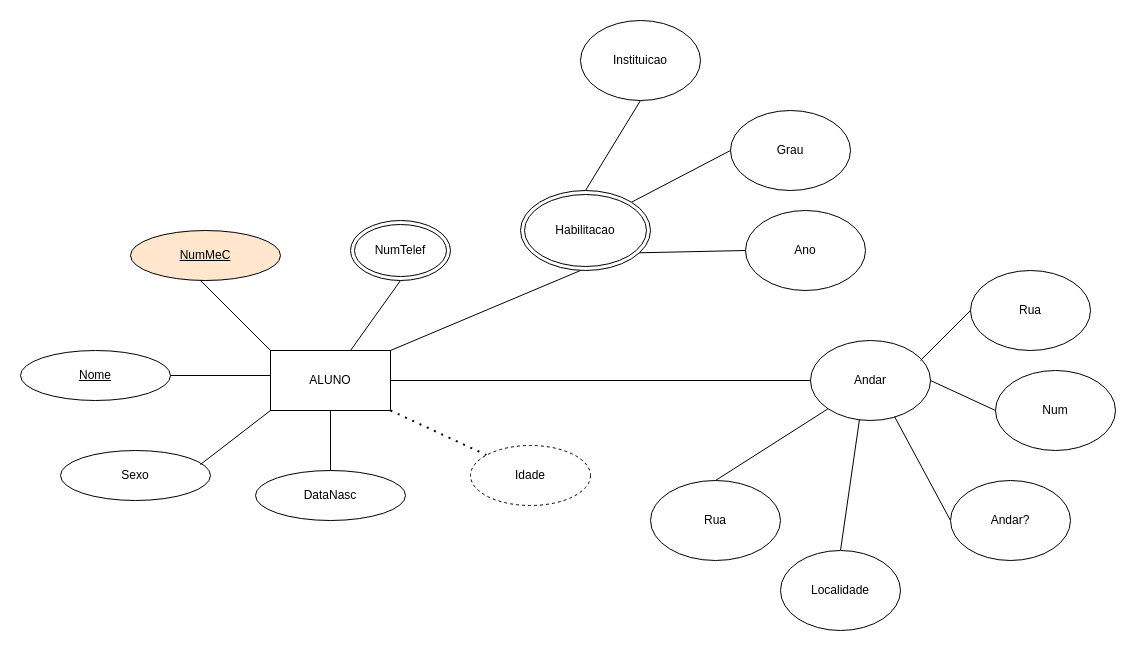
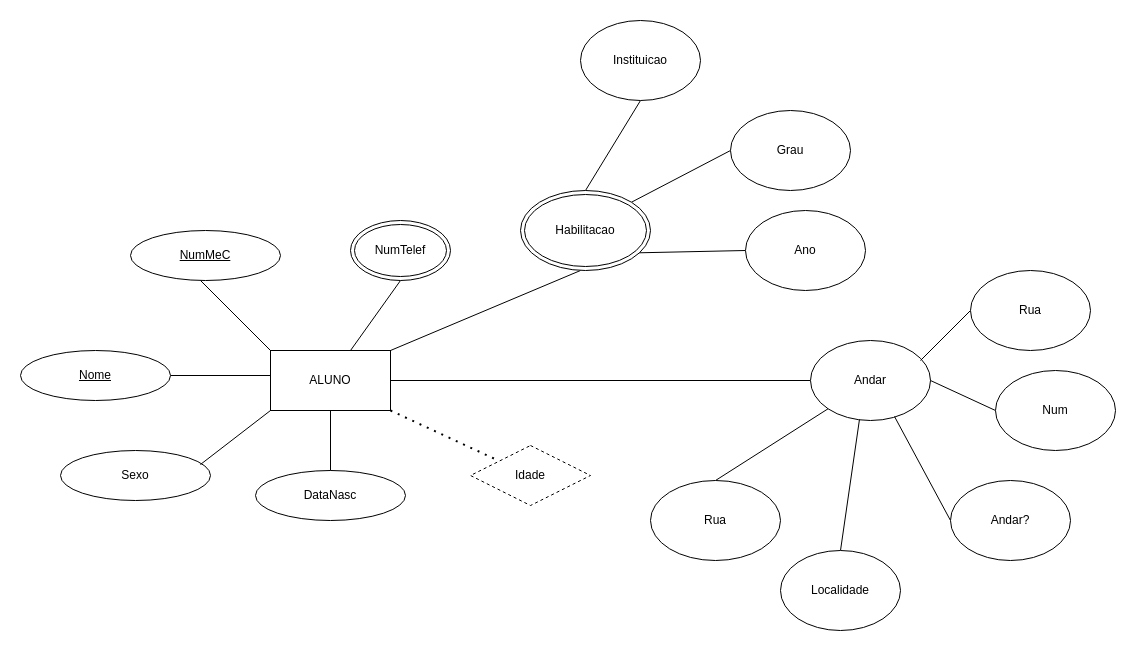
(206, 256) -> (206, 256)
(531, 476) -> (531, 476)
